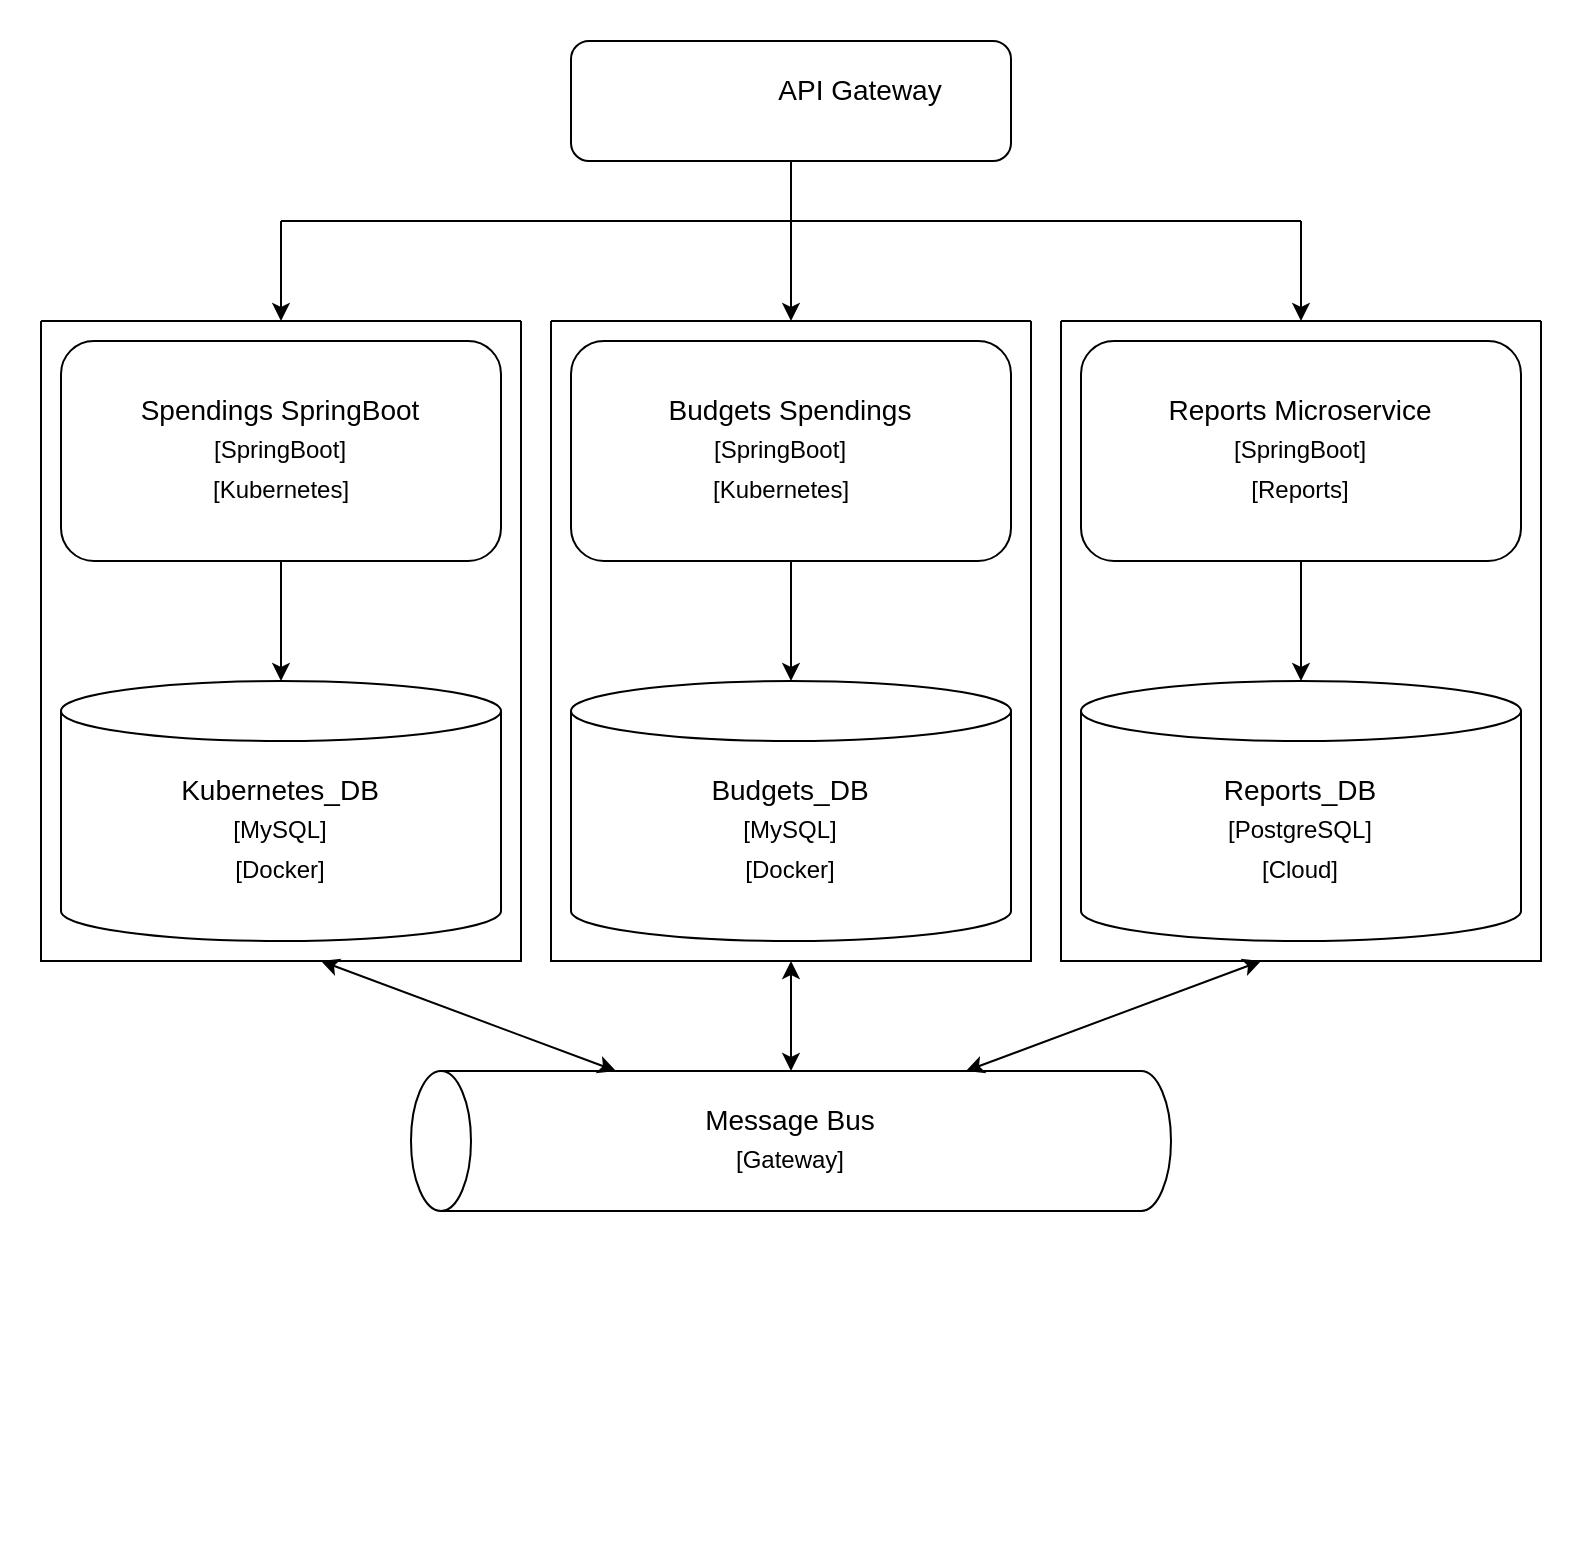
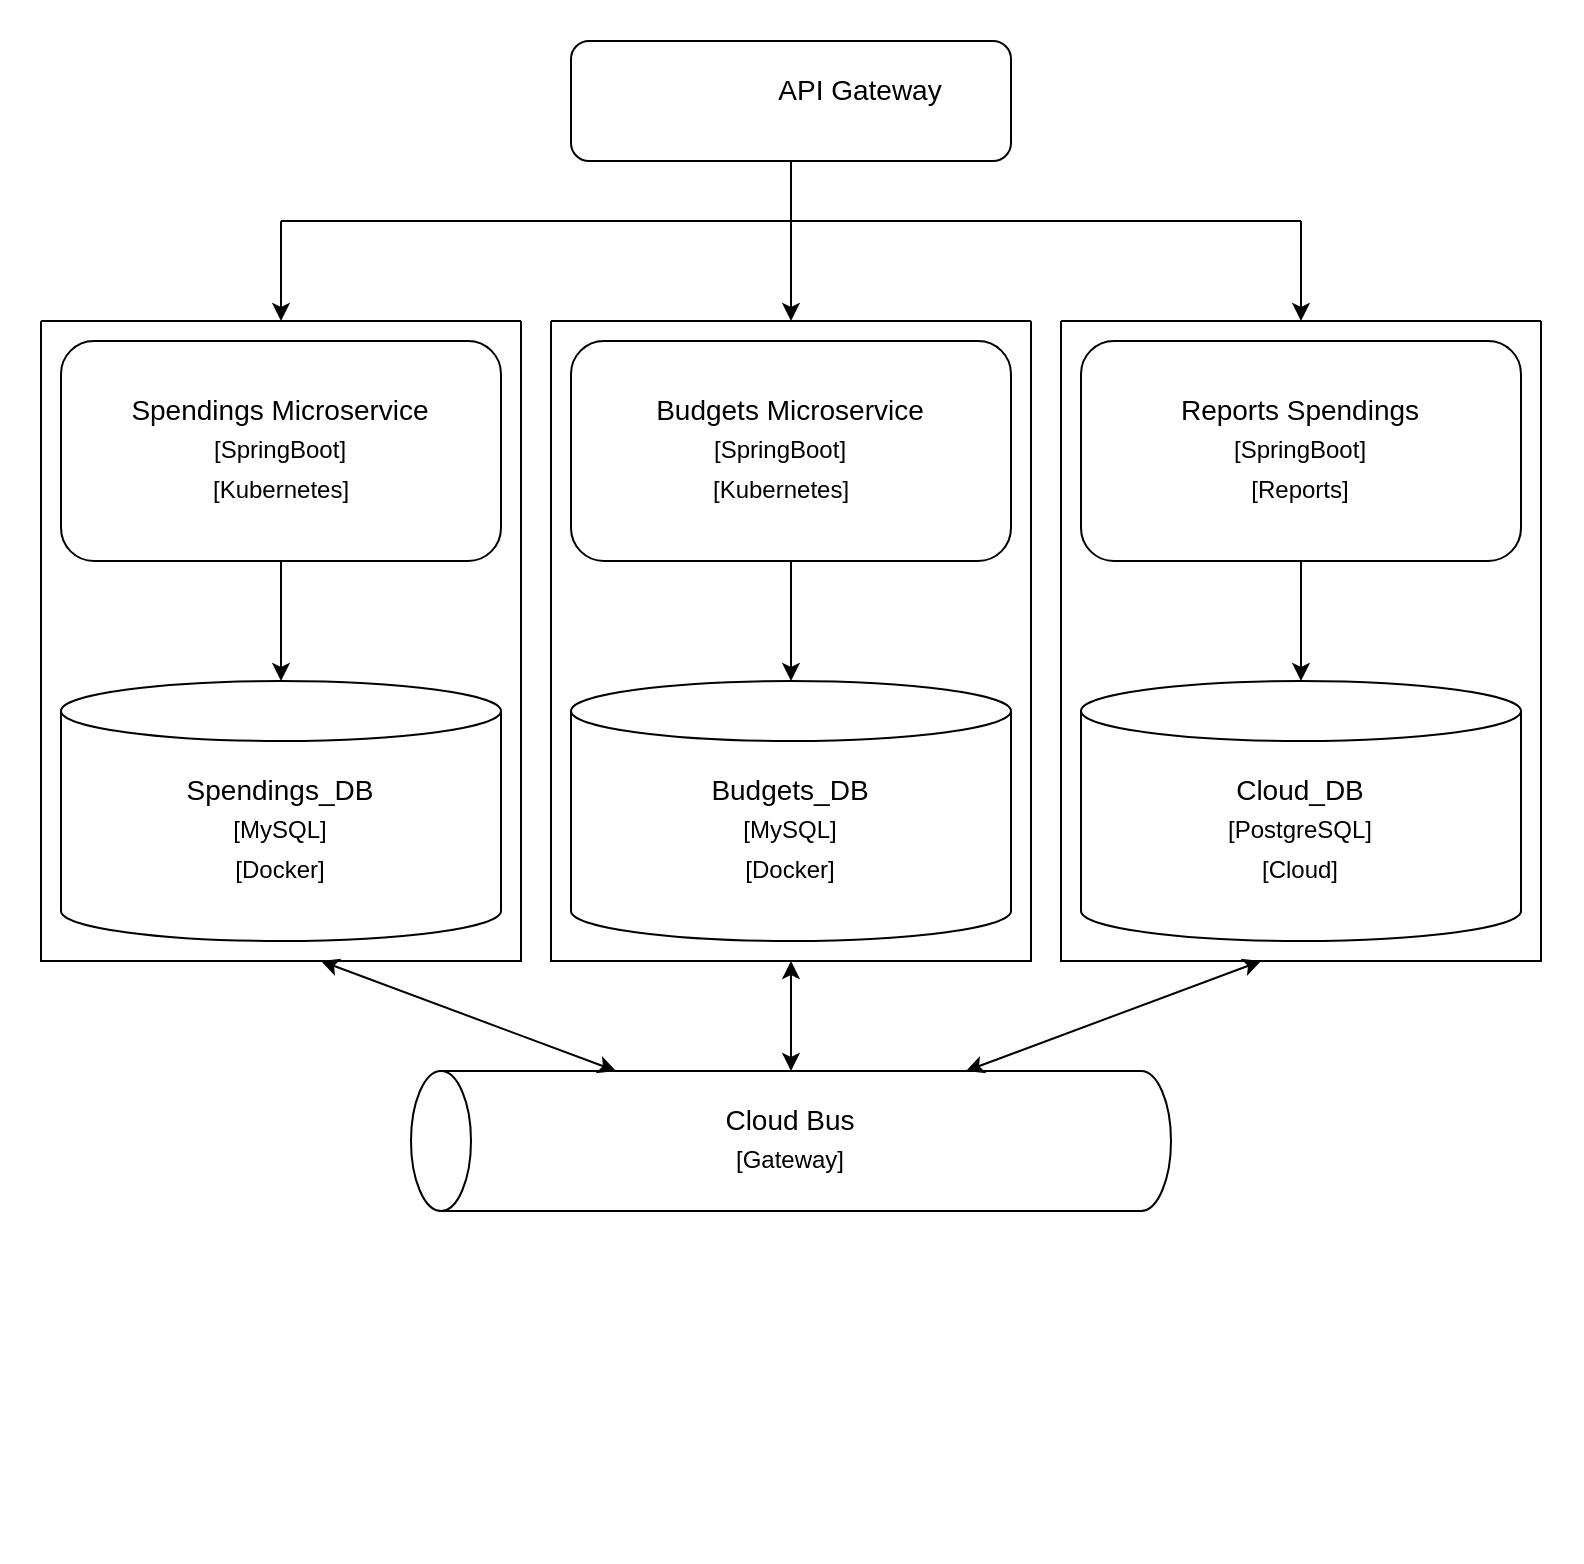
(281, 411) -> (281, 411)
(791, 411) -> (791, 411)
(1301, 411) -> (1301, 411)
(281, 791) -> (281, 791)
(1301, 791) -> (1301, 791)
(791, 1121) -> (791, 1121)
